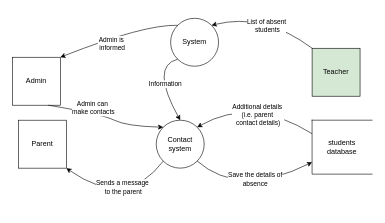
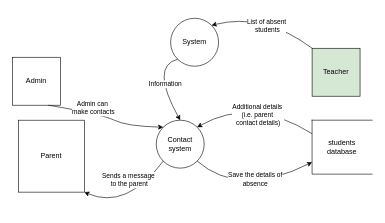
(120, 36) -> none
(42, 144) -> (51, 156)
